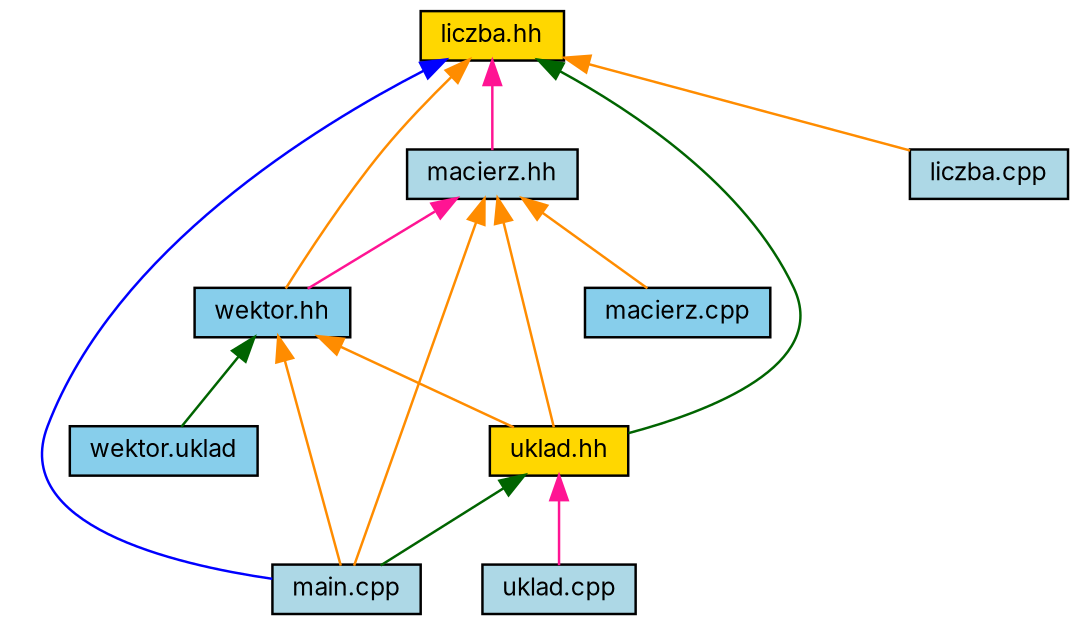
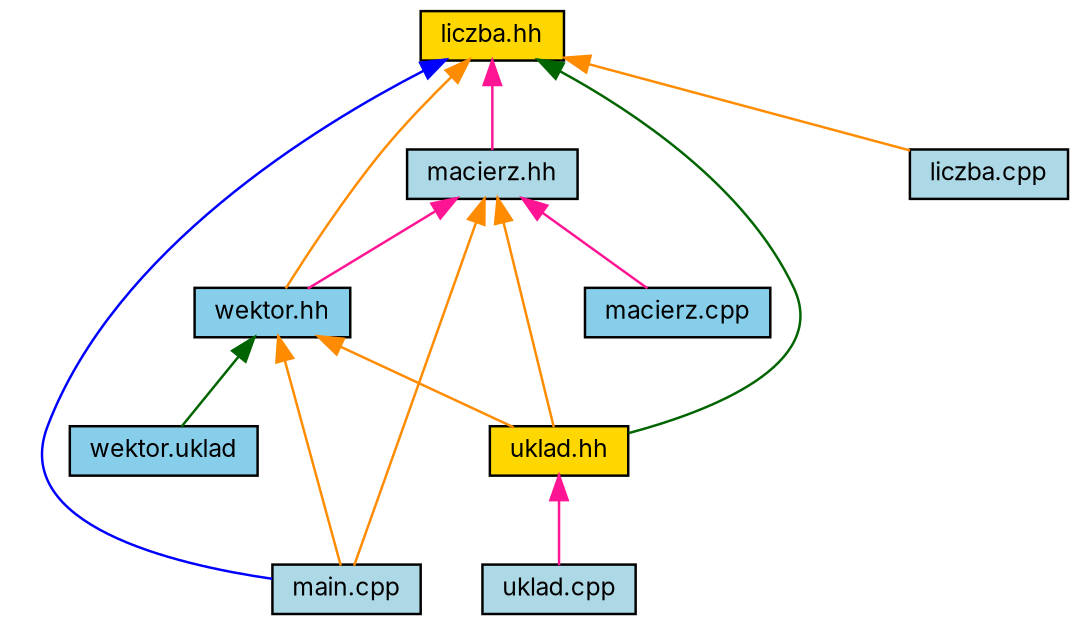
(595, 251) -> (595, 251)
(442, 527) -> none
